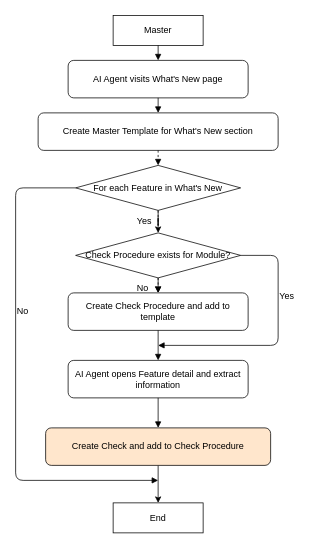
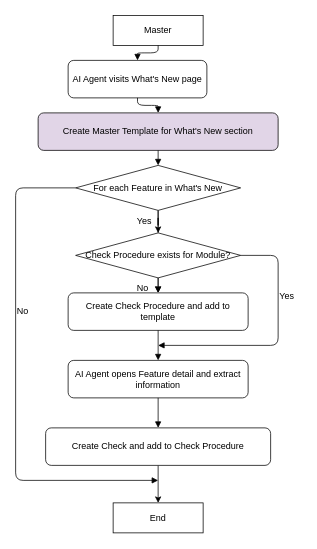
(158, 79) -> (137, 79)
(158, 132) -> (158, 132)
(158, 155) -> (158, 155)
(158, 232) -> (158, 232)
(158, 447) -> (158, 447)
